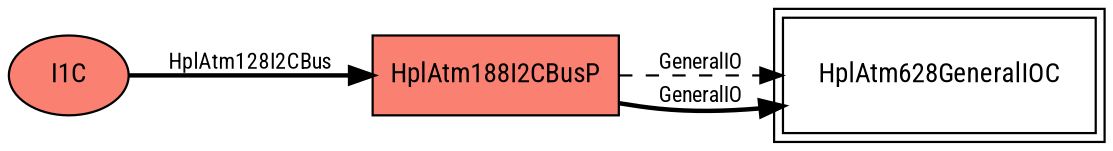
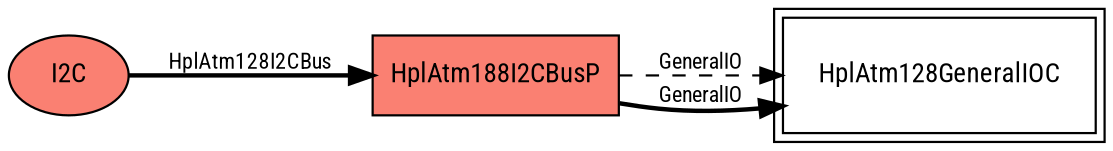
(69, 75) -> (69, 75)
(939, 75) -> (939, 75)
